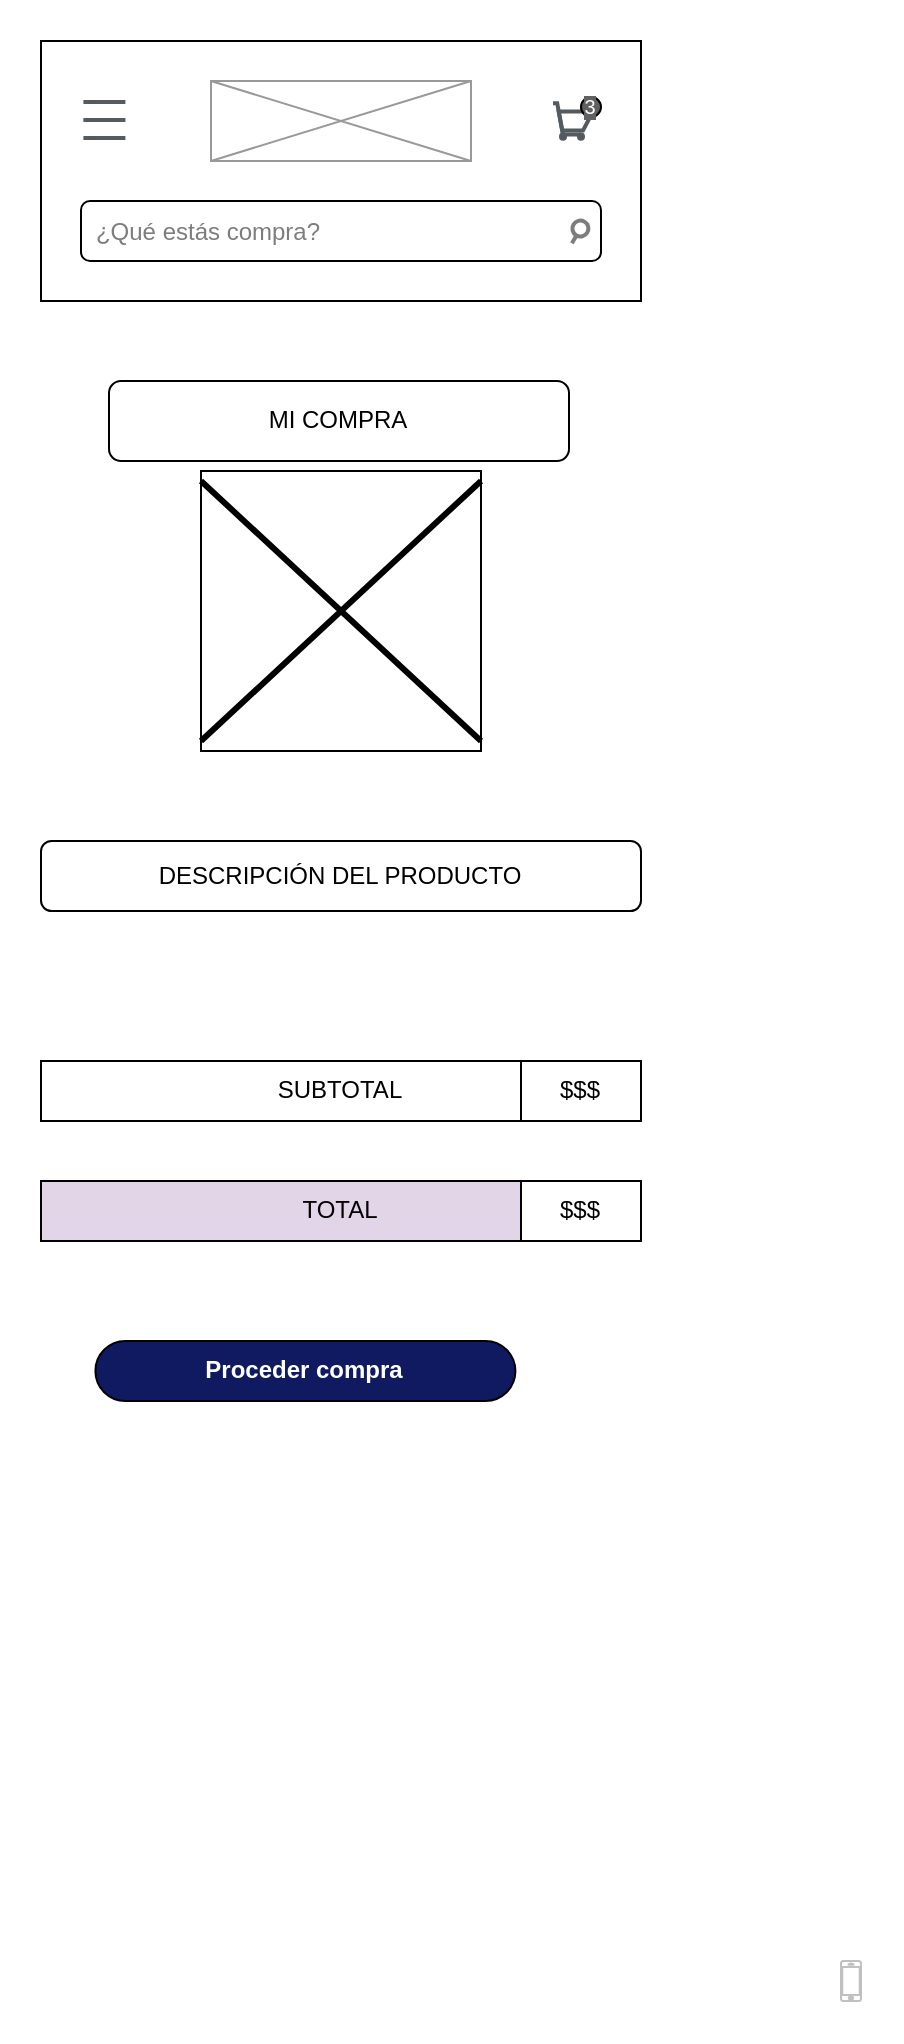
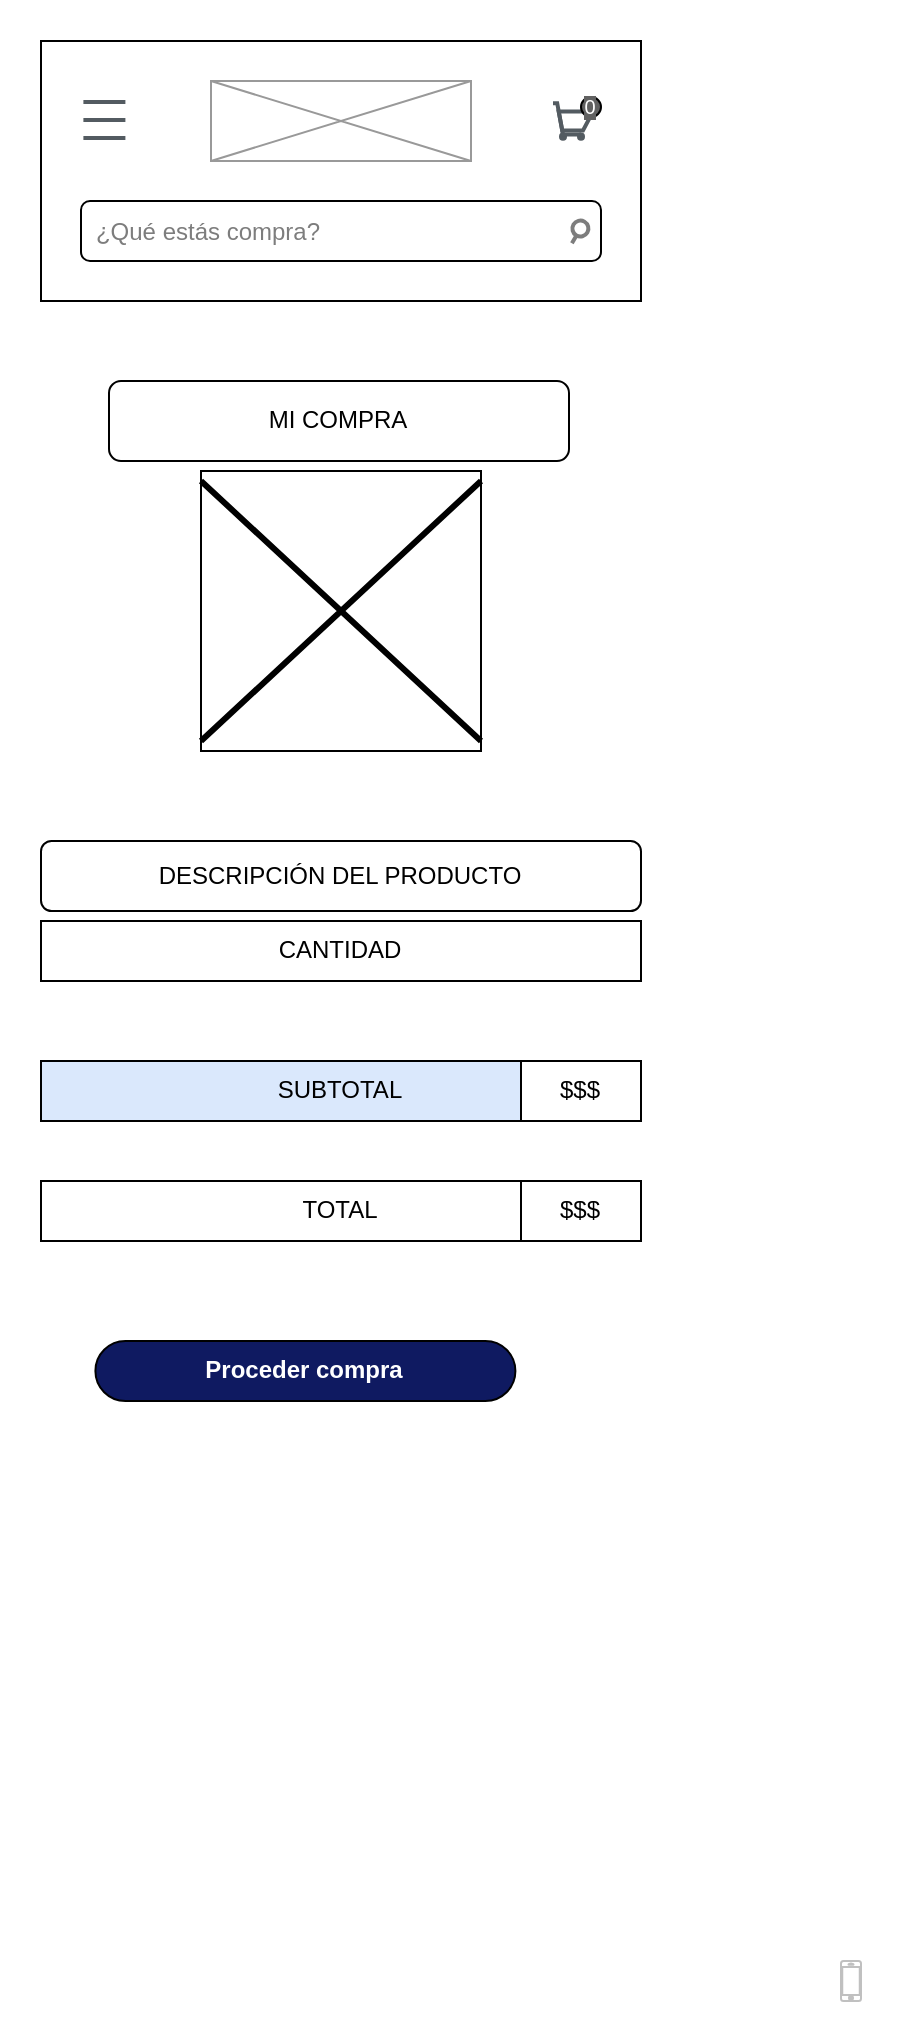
(591, 107) -> (591, 107)
none -> (341, 951)
(341, 1091) -> (341, 1091)
(341, 1211) -> (341, 1211)
